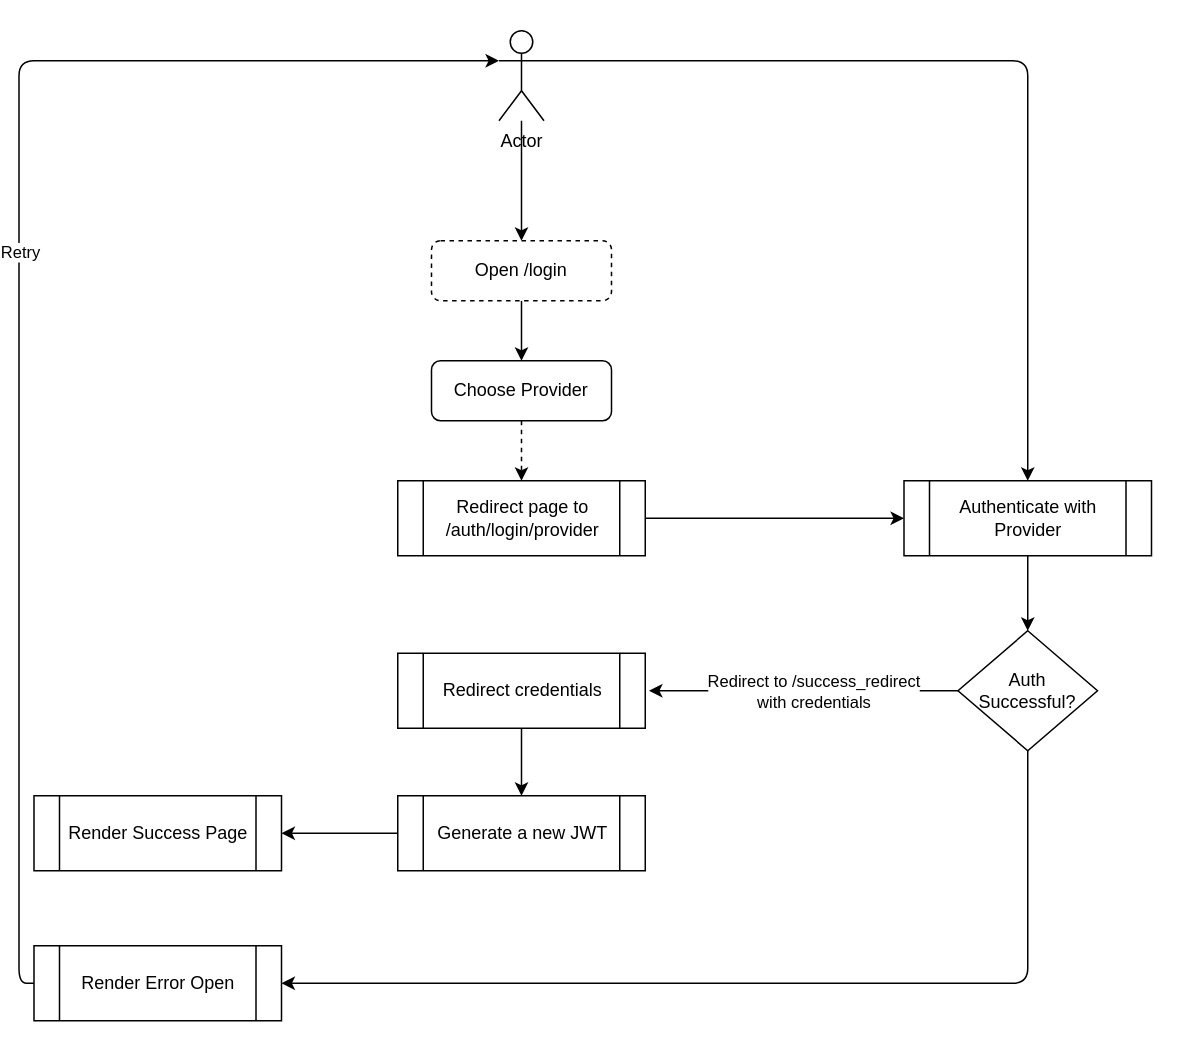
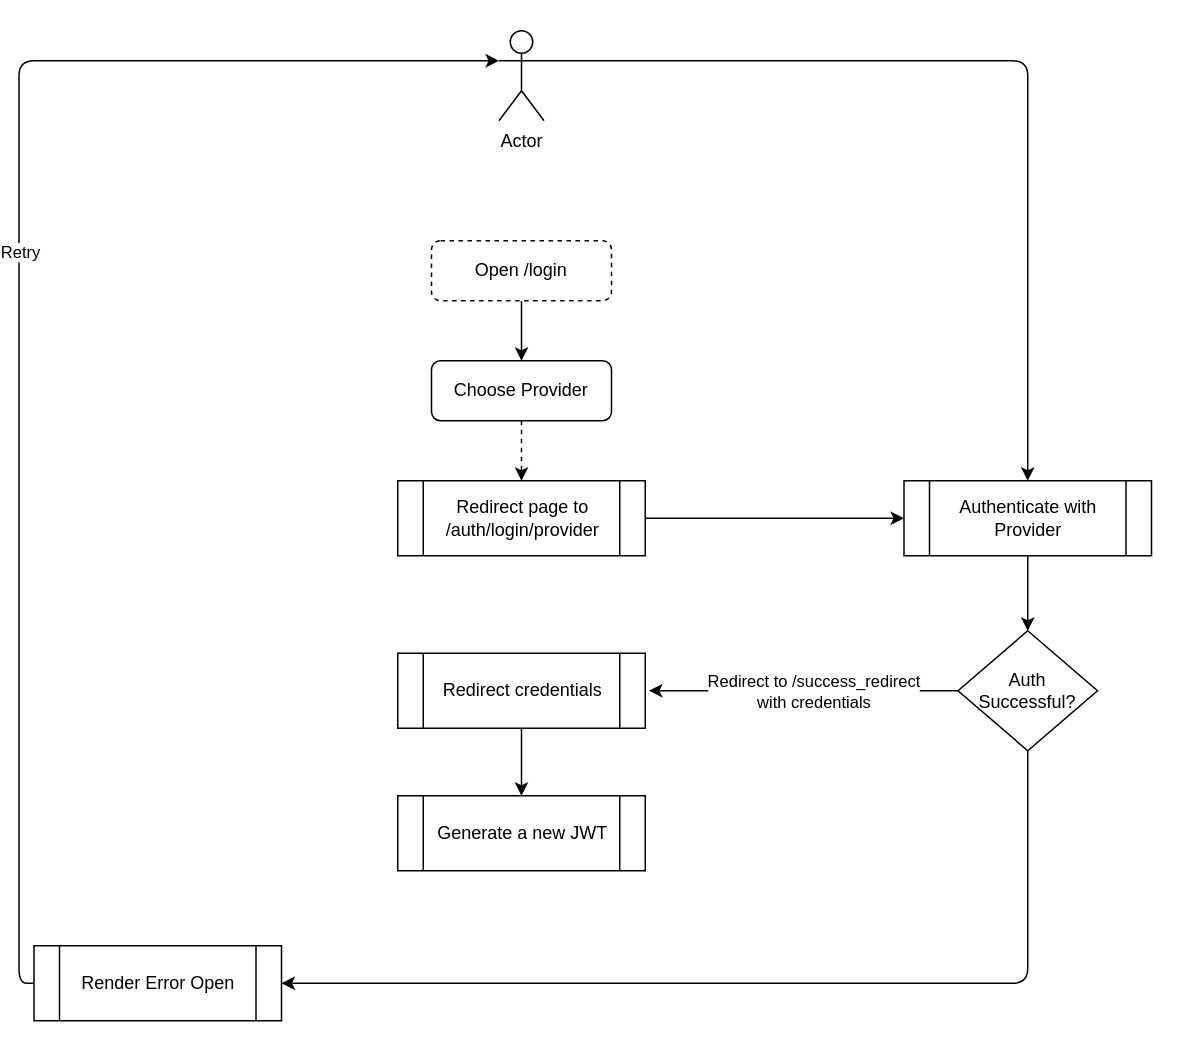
(521, 176) -> none
(158, 833) -> none
(344, 833) -> none
